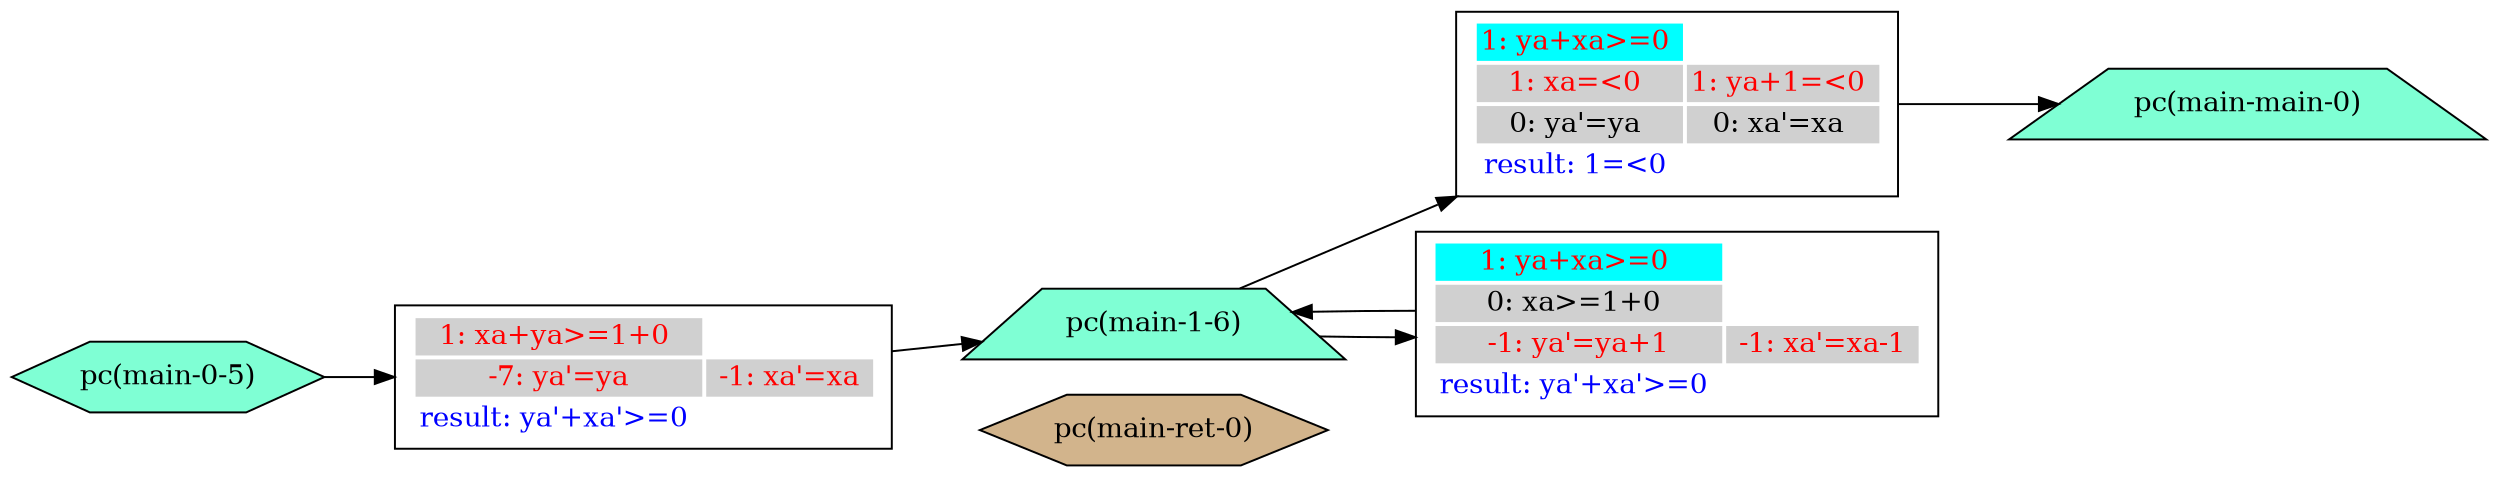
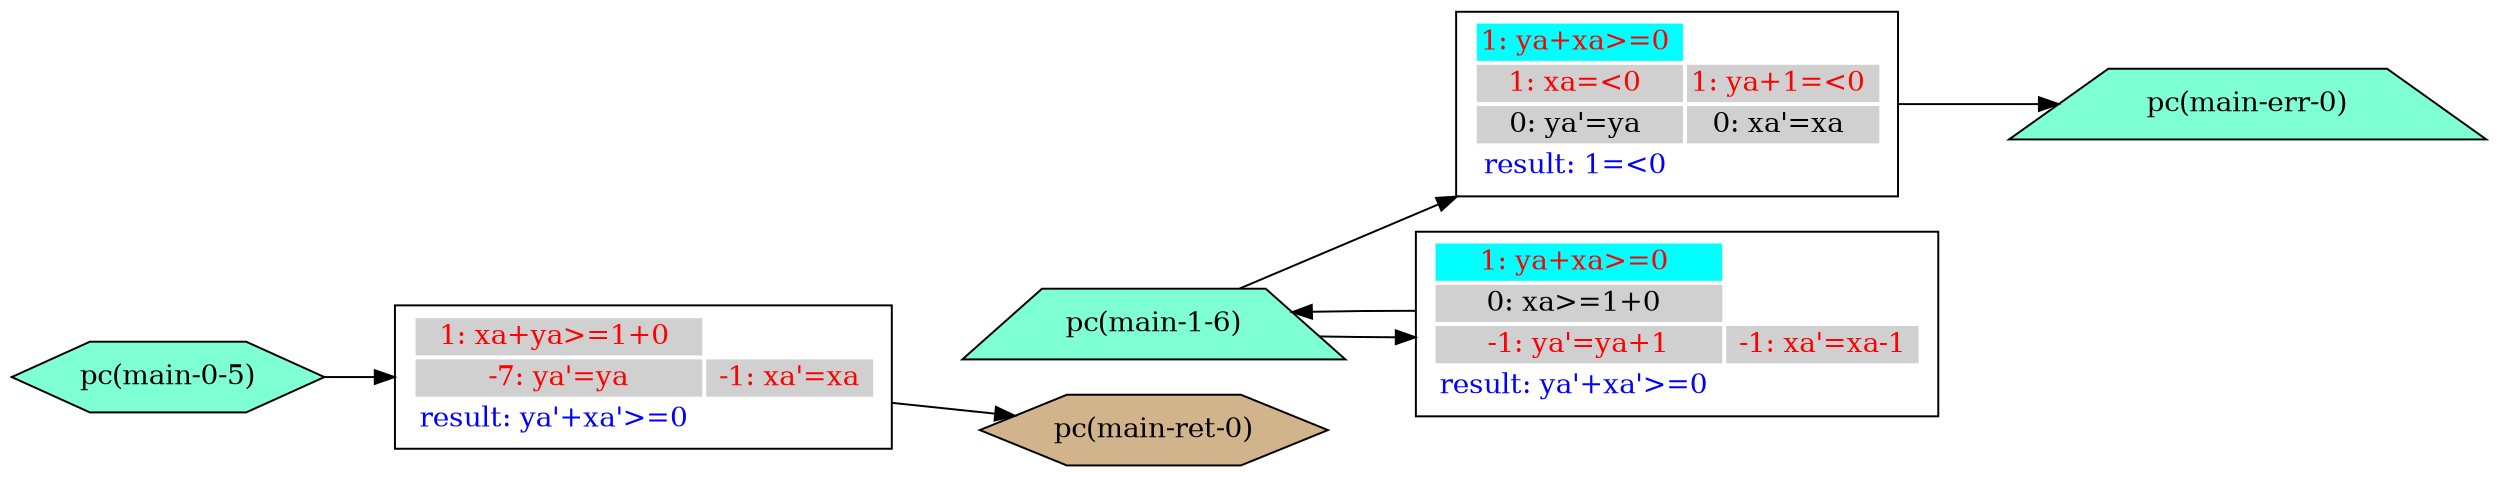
(2248, 104) -> (2248, 104)
(927, 348) -> (943, 408)
